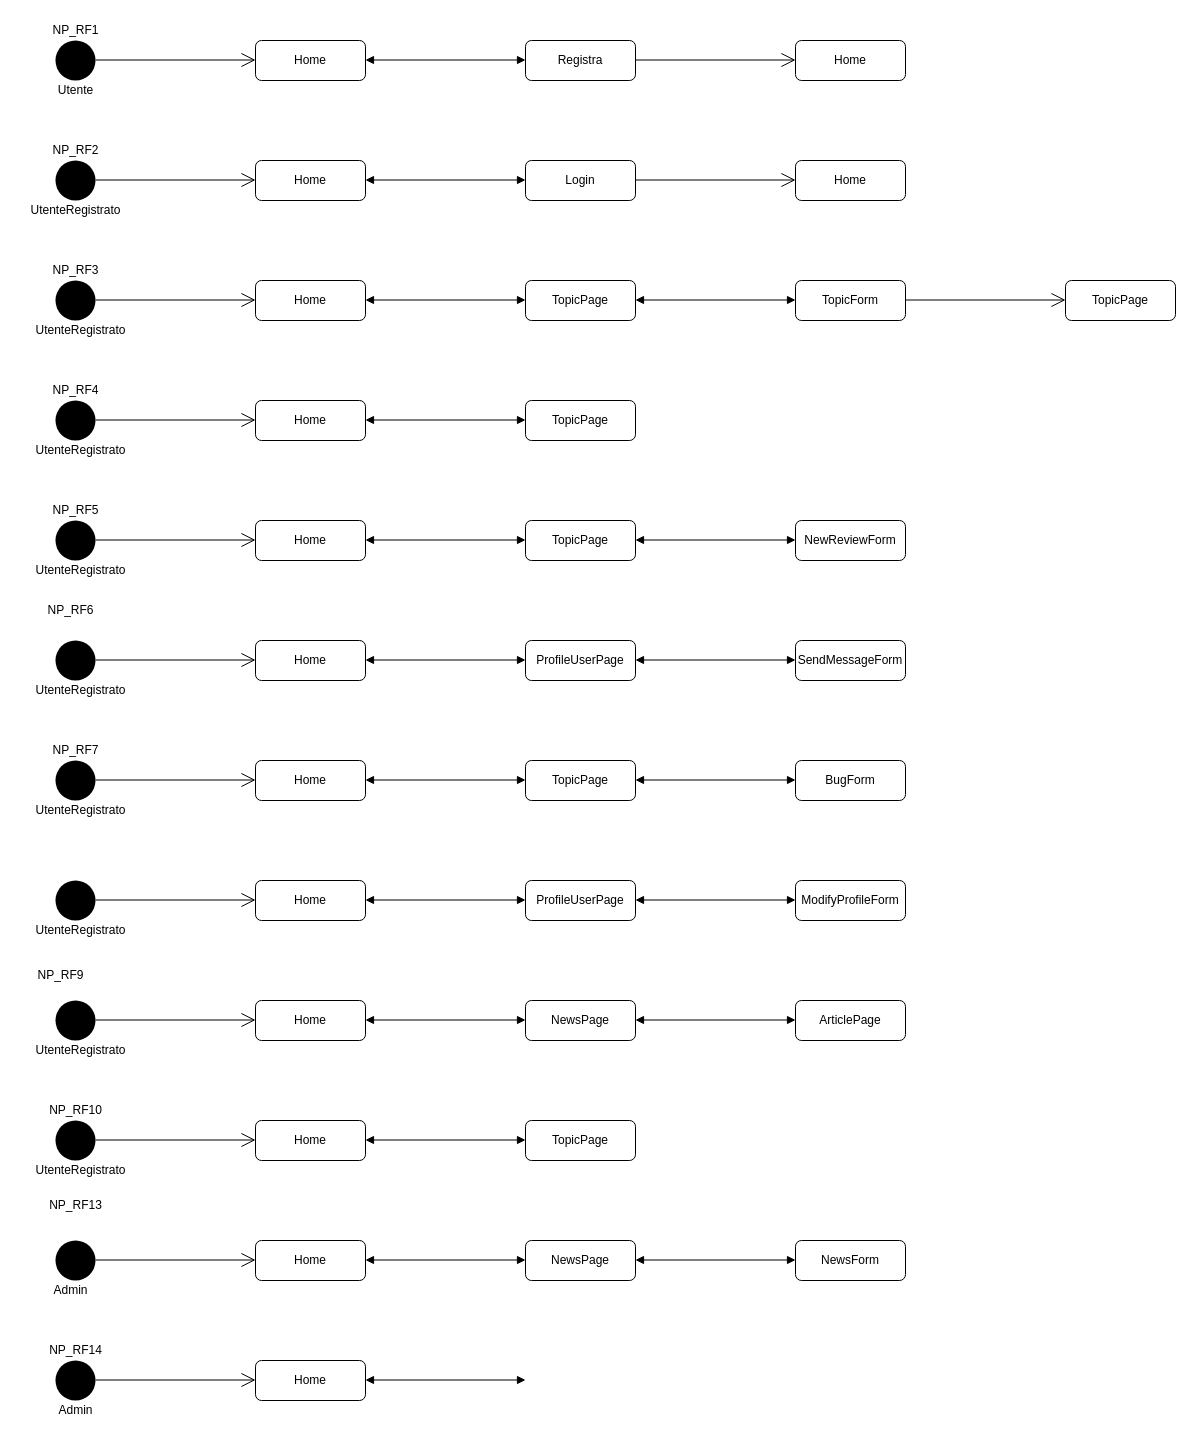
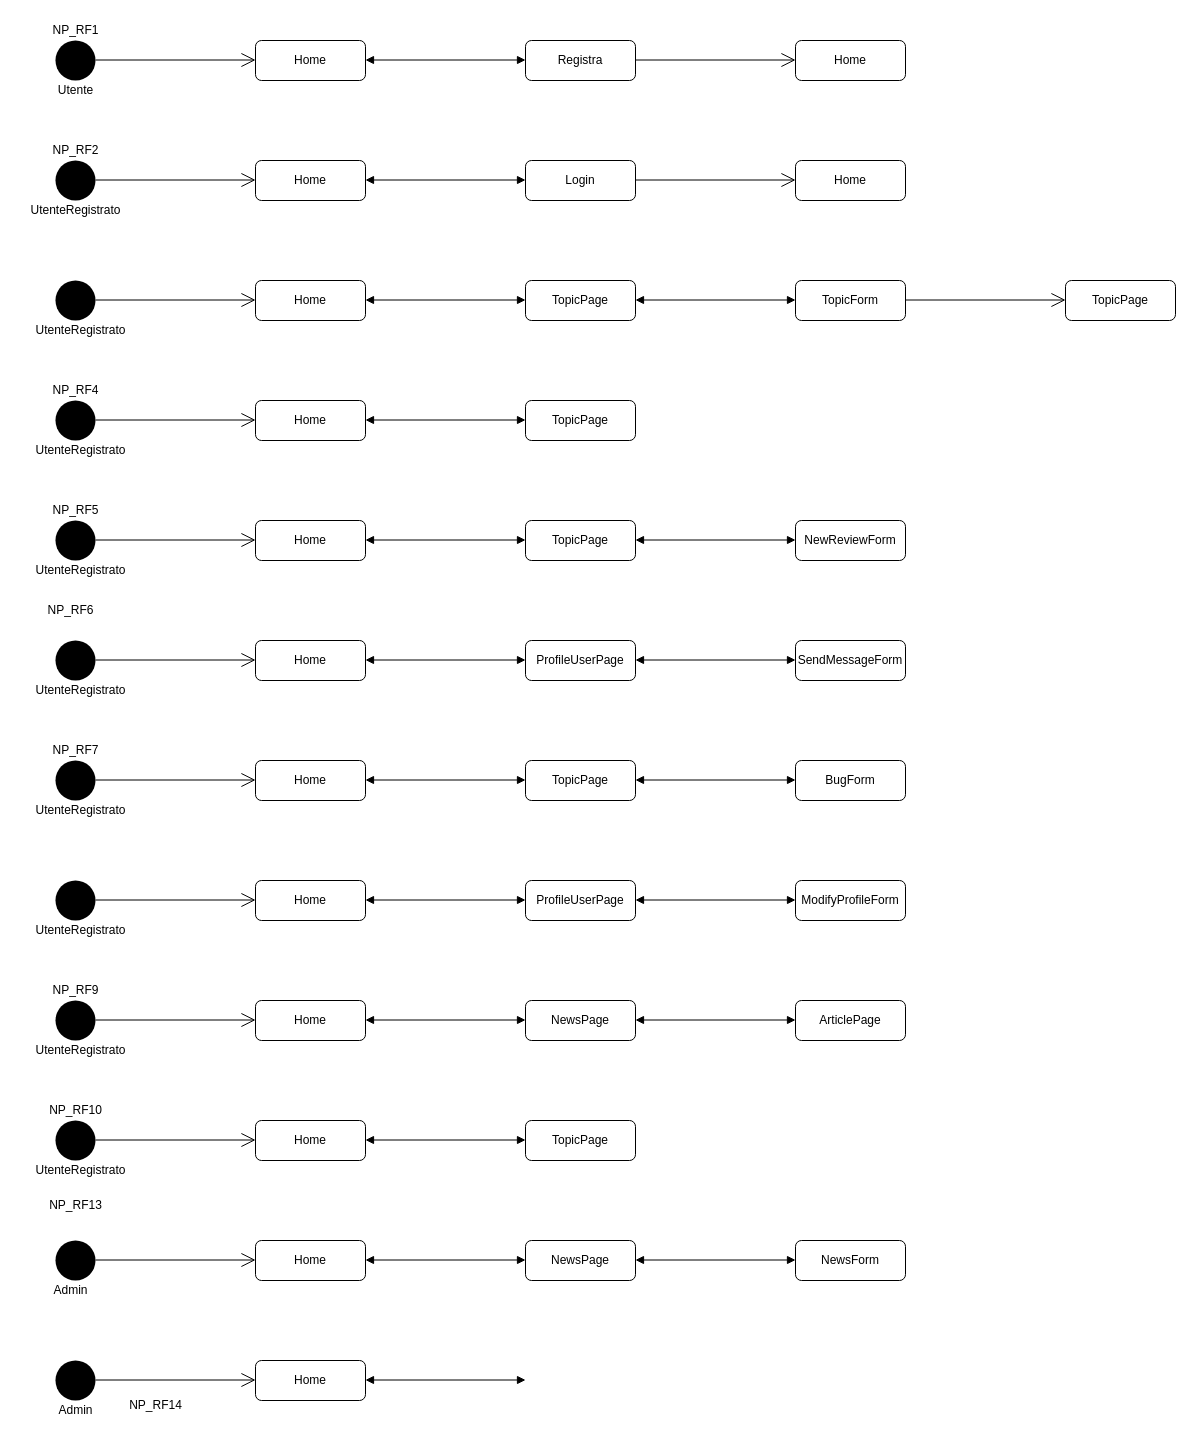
(76, 271) -> none
(61, 976) -> (76, 991)
(76, 1351) -> (156, 1406)
